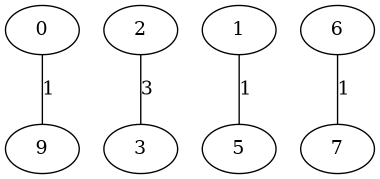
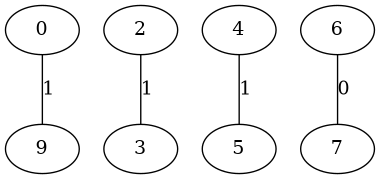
(239, 30) -> (239, 30)
(148, 90) -> (148, 90)
(344, 90) -> (344, 90)
